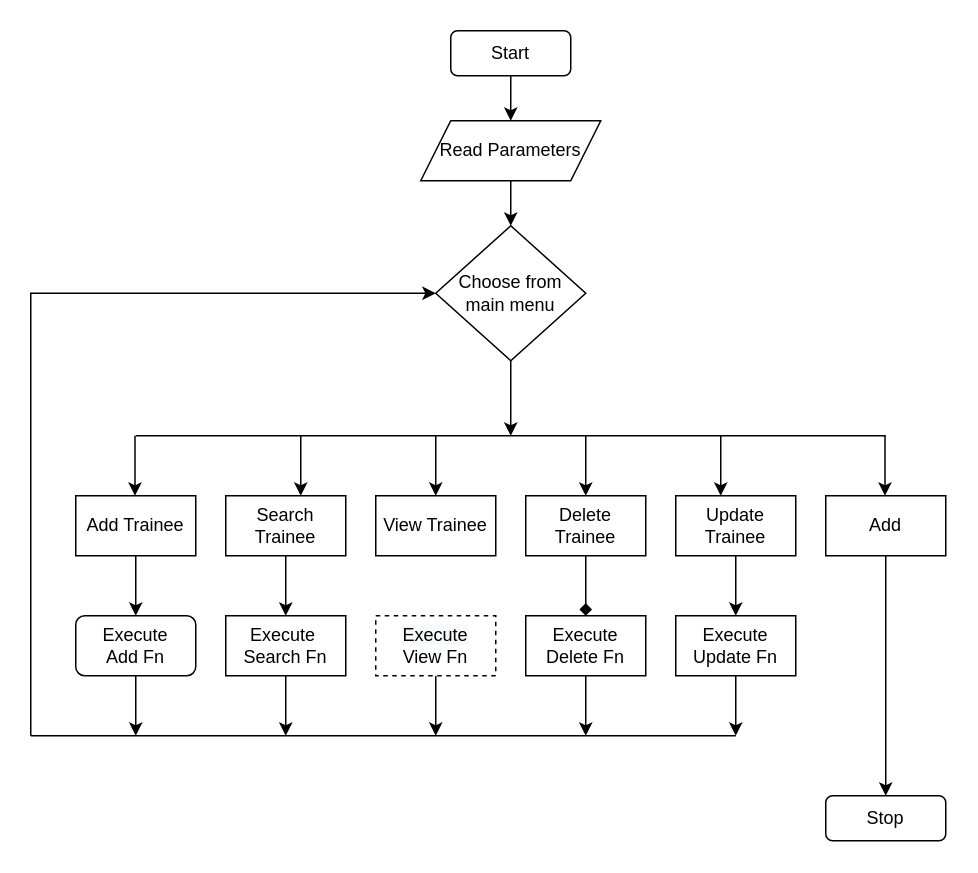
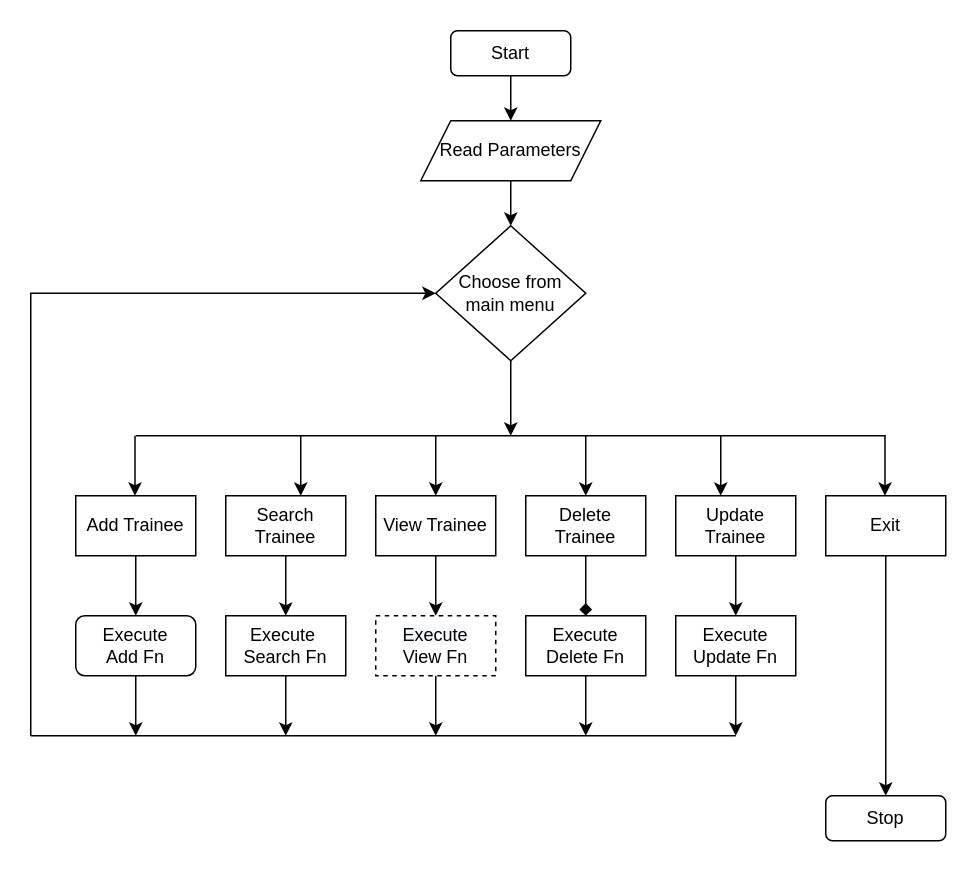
(886, 526) -> (886, 526)
none -> (436, 581)
